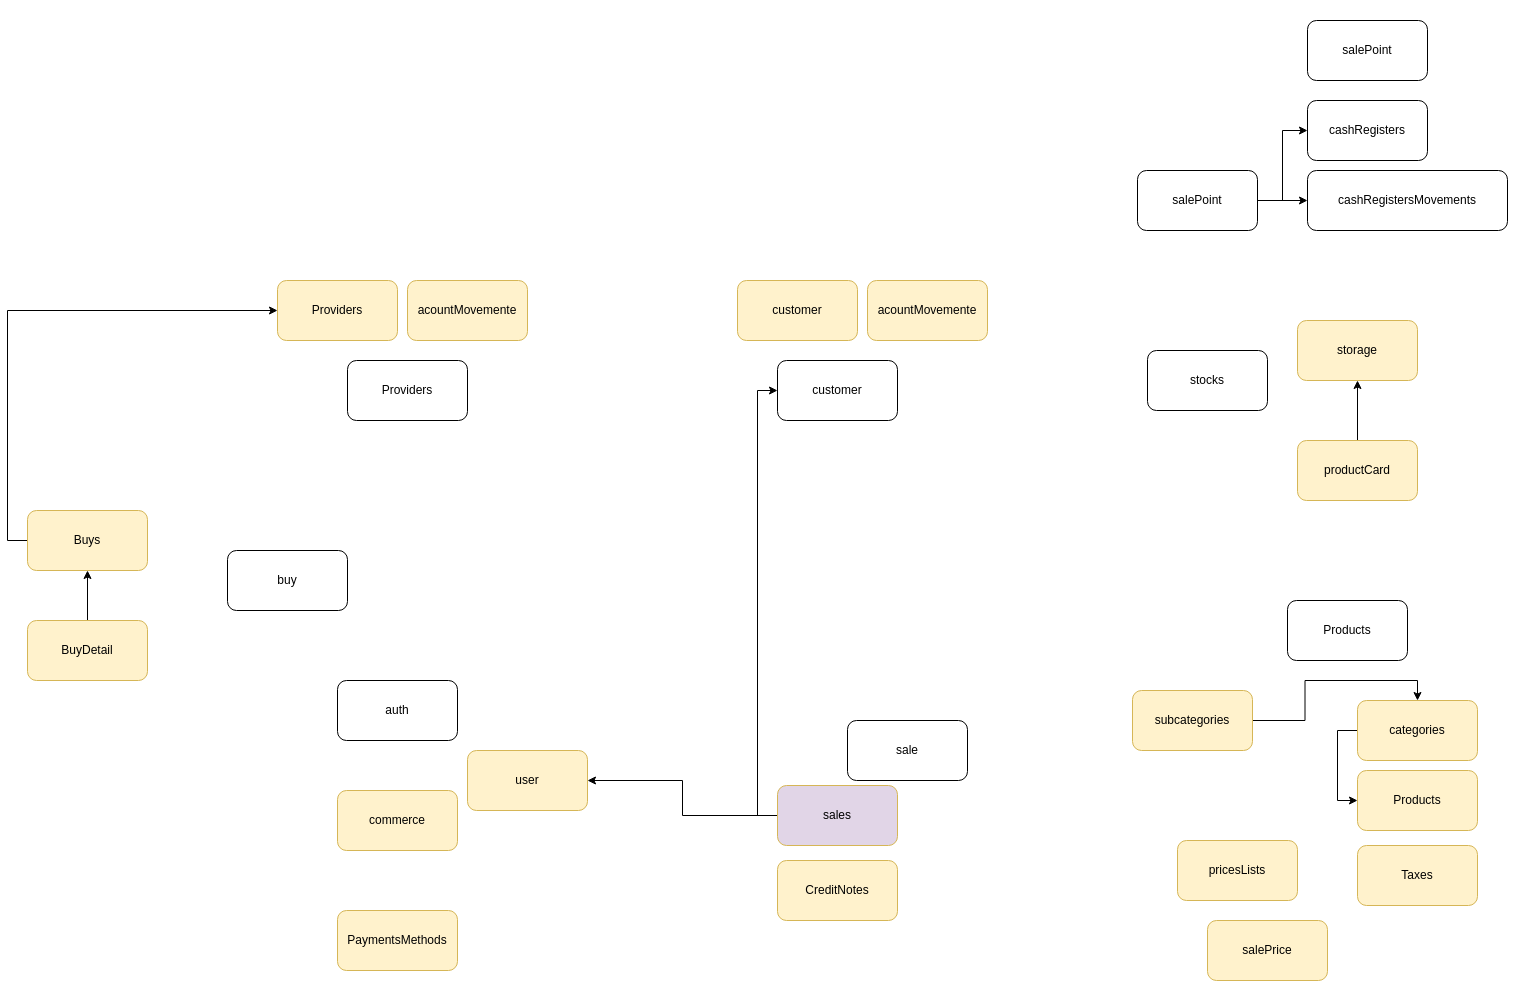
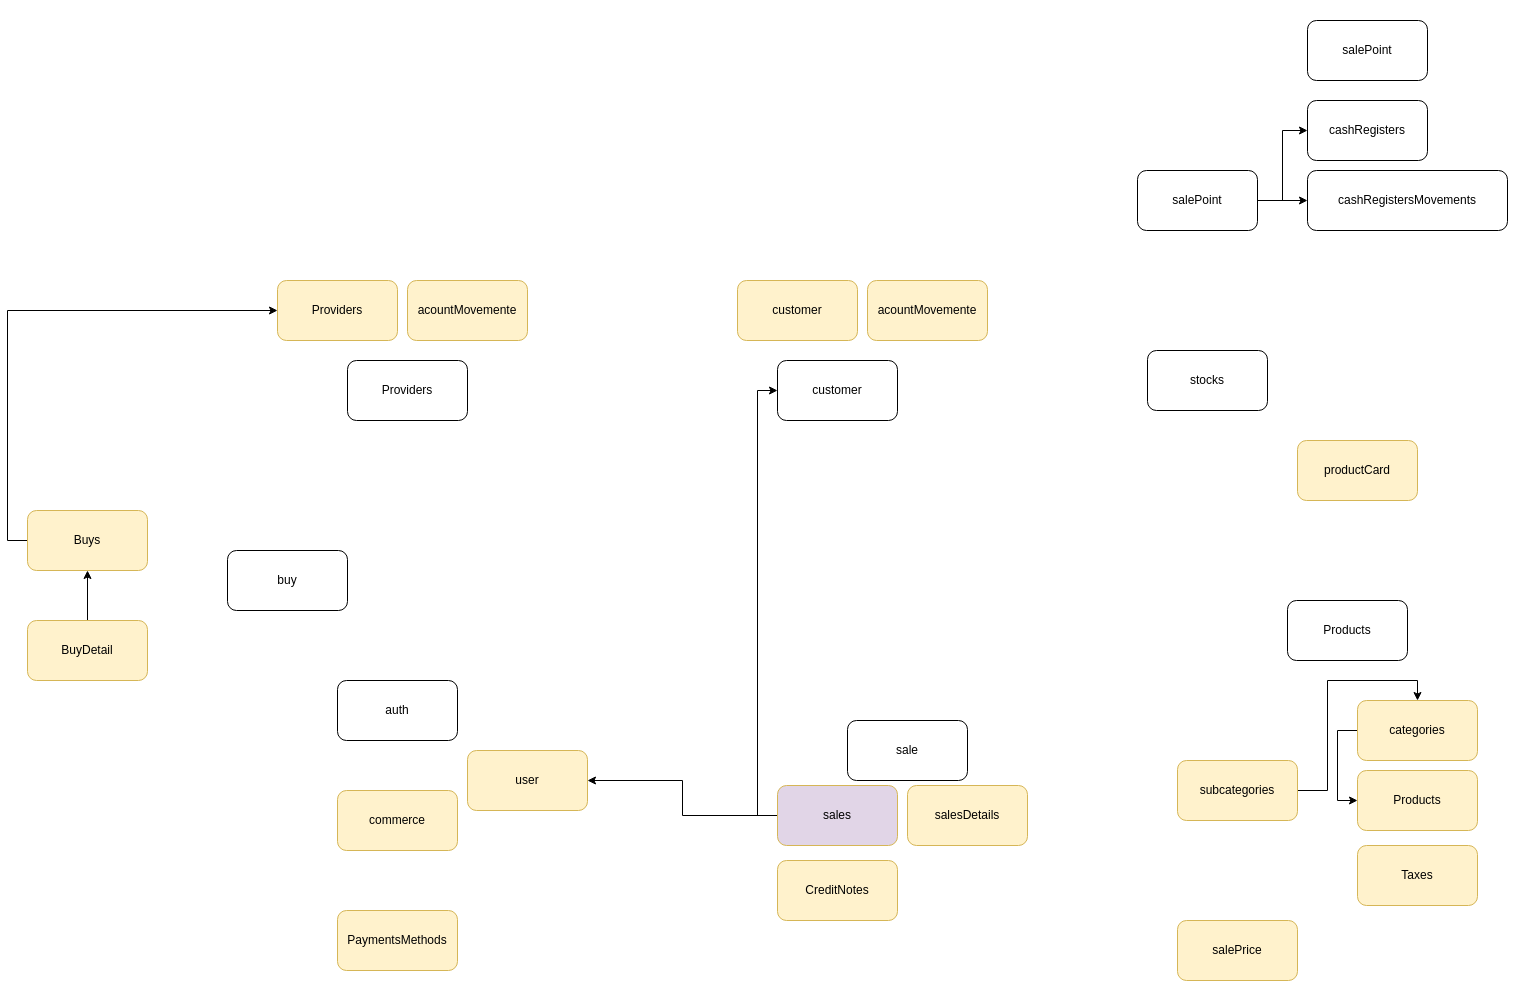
(1358, 351) -> none
(1358, 414) -> none
(1193, 721) -> (1238, 791)
none -> (968, 816)
(1238, 871) -> none
(1268, 951) -> (1238, 951)
